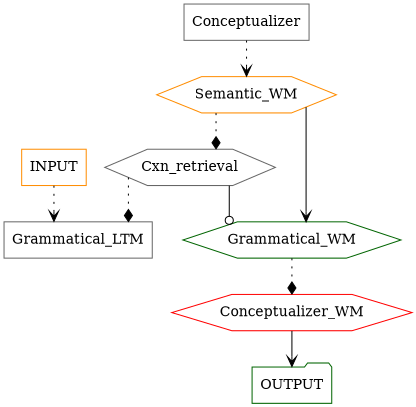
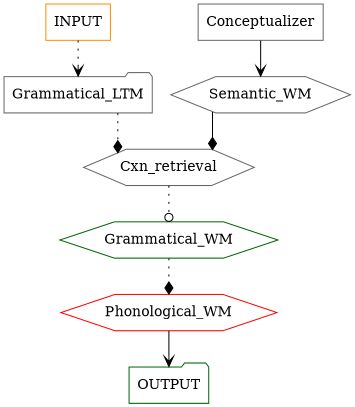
(247, 53) -> (261, 53)
(247, 95) -> (261, 95)
(216, 125) -> (213, 125)
(306, 159) -> none
(128, 193) -> (118, 127)
(229, 201) -> (169, 200)
(78, 240) -> (78, 95)
(292, 313) -> (169, 313)
